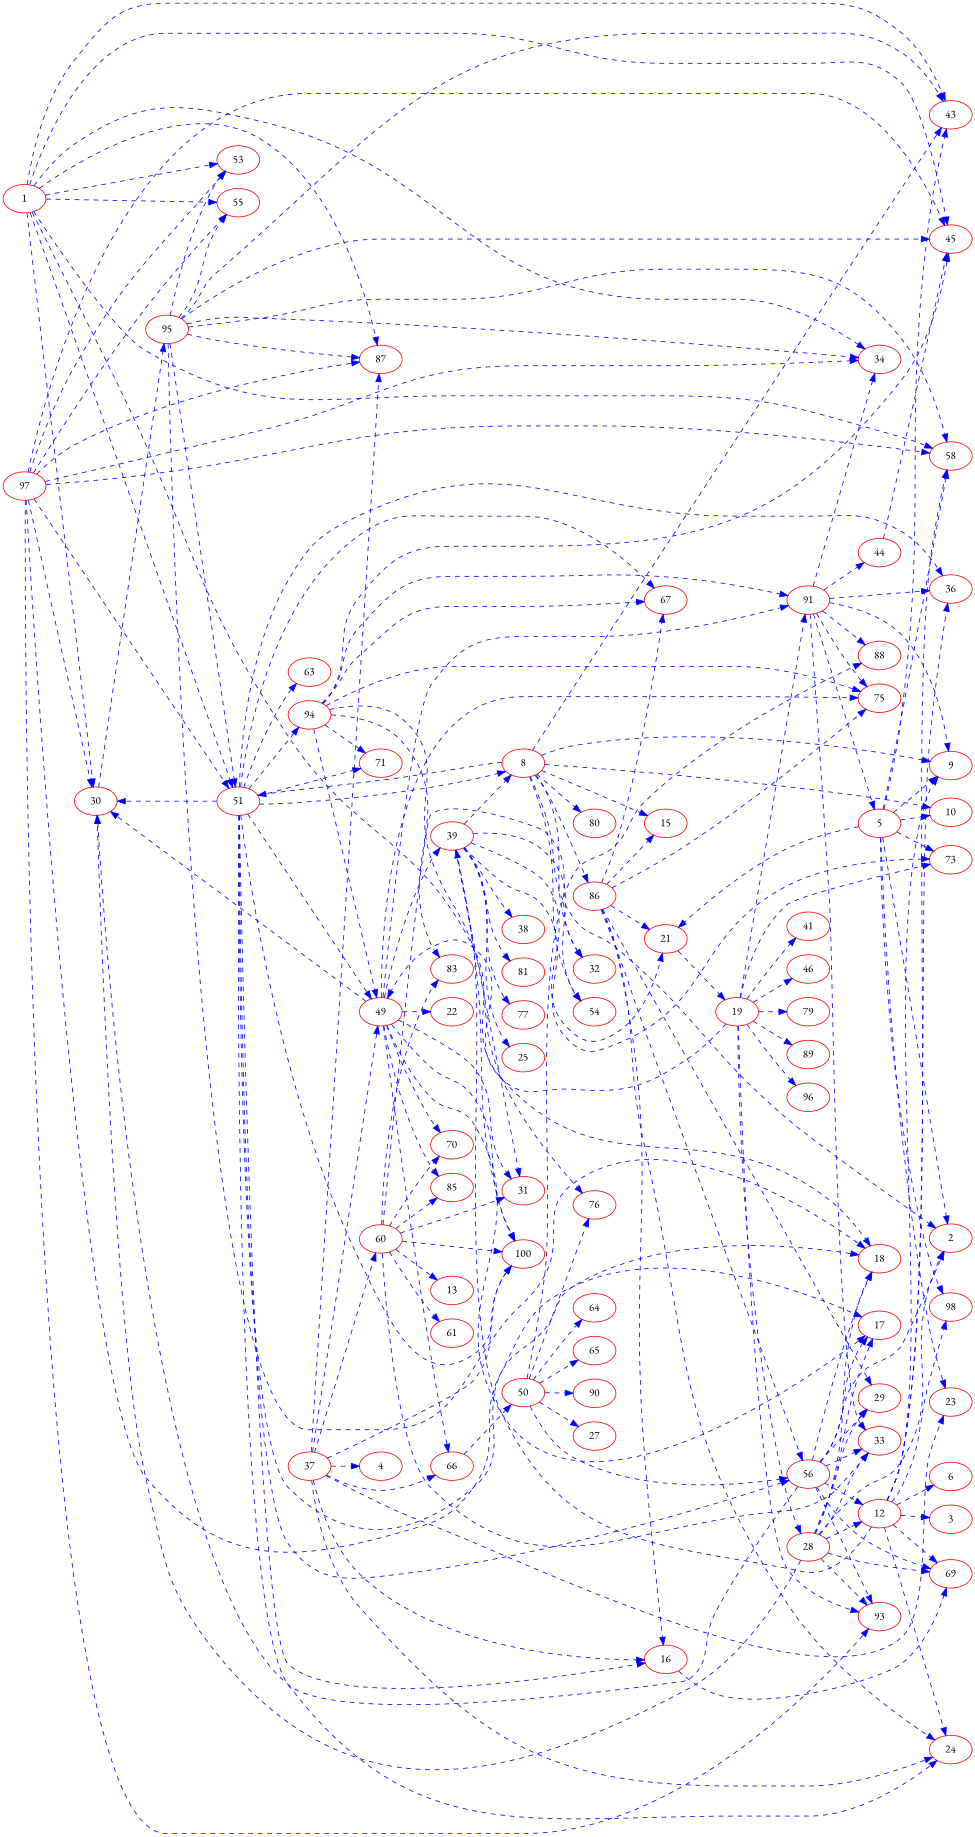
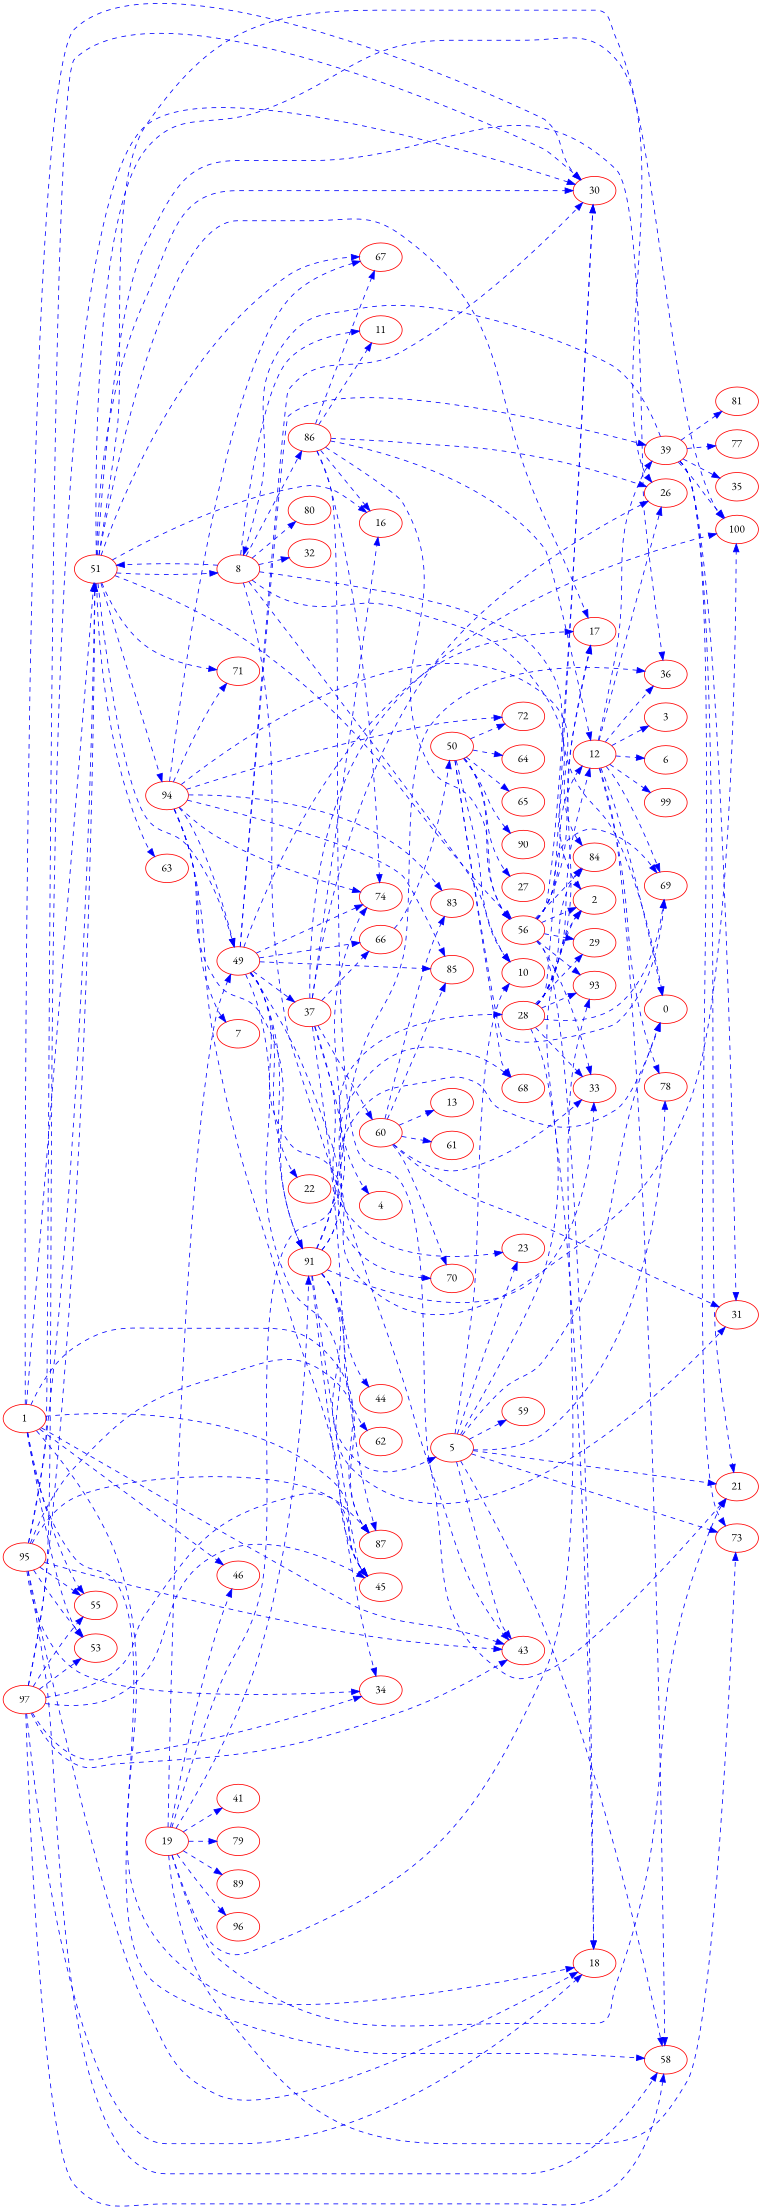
(437, 210) -> (128, 1495)
(910, 420) -> (344, 1483)
(131, 569) -> (54, 534)
(880, 656) -> (523, 1088)
(880, 698) -> (381, 897)
(951, 766) -> (666, 1009)
none -> (666, 803)
(666, 823) -> (381, 330)
none -> (352, 849)
none -> (595, 857)
none -> (479, 859)
(416, 913) -> none
(523, 929) -> (737, 487)
(696, 969) -> (609, 2016)
(595, 1012) -> none
none -> (238, 1034)
(523, 1058) -> none
(735, 1144) -> (526, 528)
(595, 1205) -> (523, 716)
(345, 1243) -> (271, 984)
(448, 1246) -> none
(951, 1307) -> (666, 1087)
none -> (523, 1411)
none -> (381, 1441)
(73, 1558) -> (261, 1751)
(829, 1689) -> (510, 1040)
(951, 1750) -> (666, 493)
